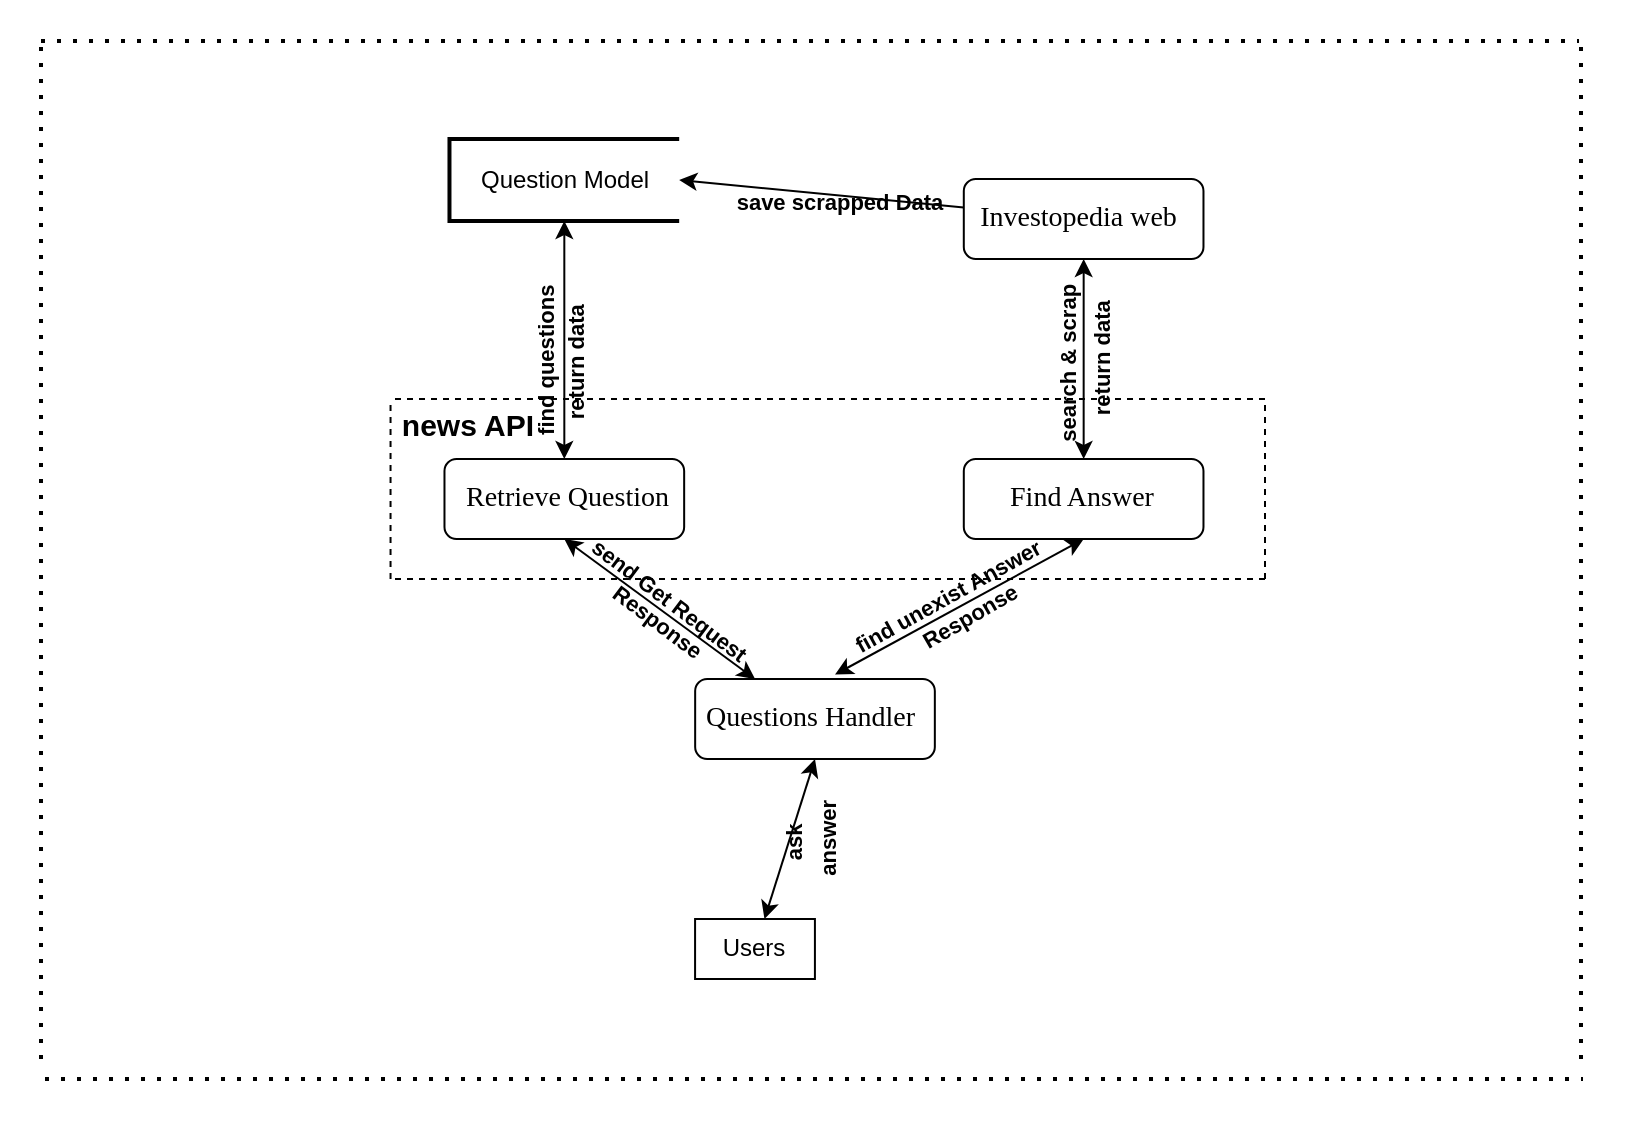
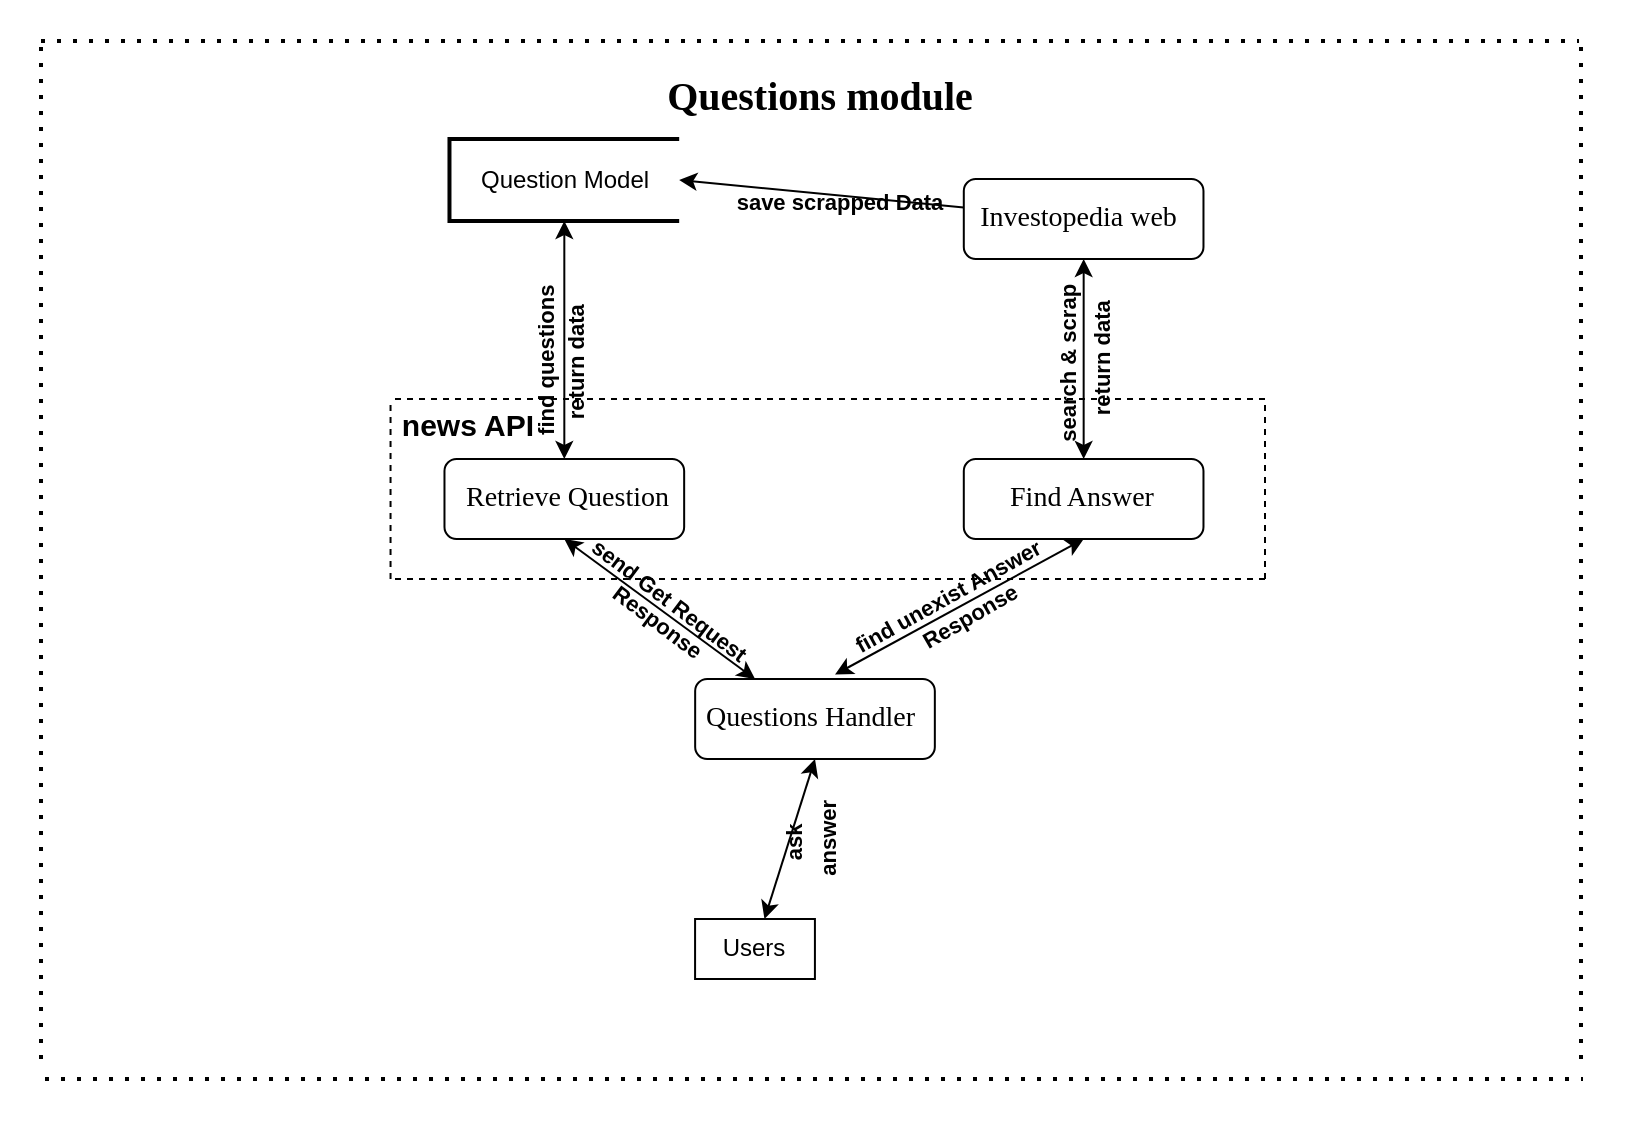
none -> (820, 71)
